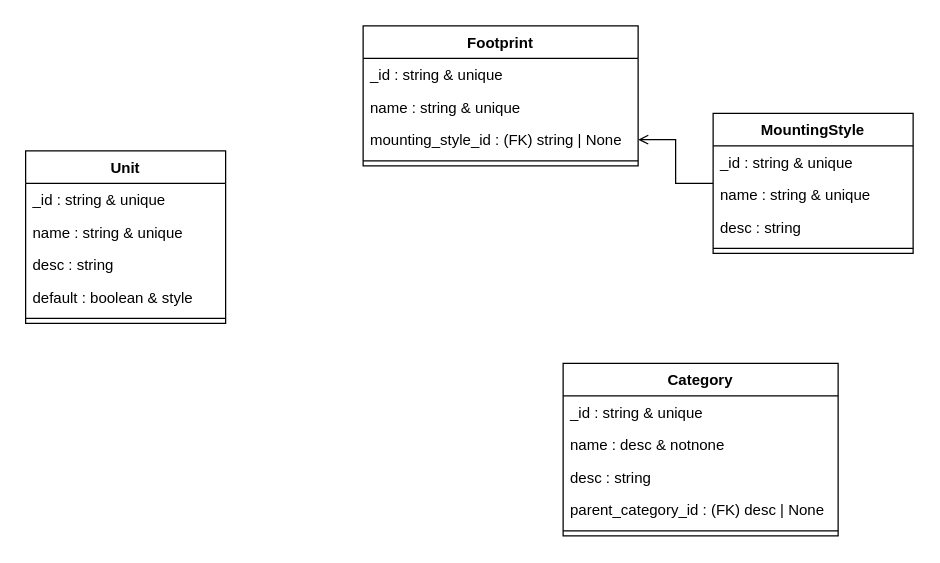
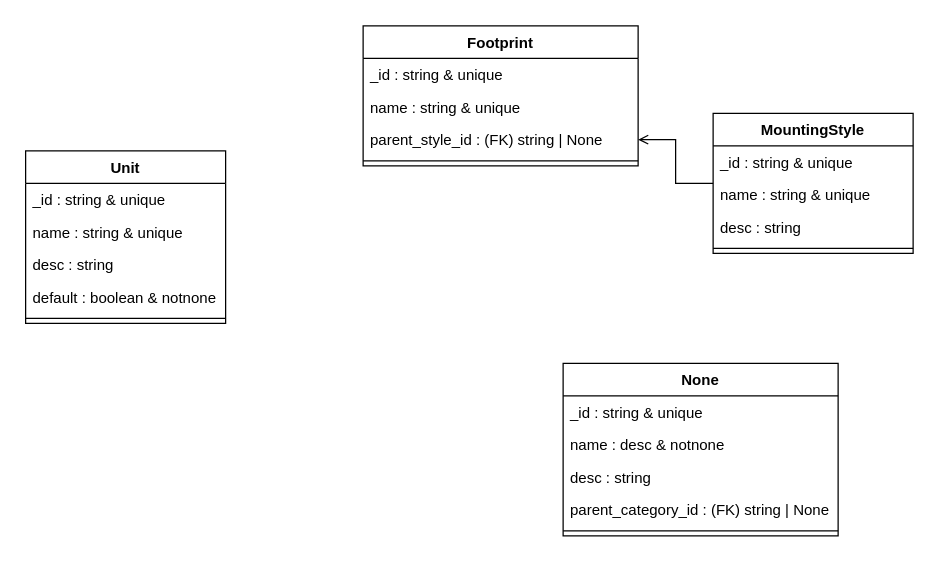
(508, 140) -> (502, 140)
(122, 298) -> (132, 298)
(700, 380) -> (700, 380)
(710, 510) -> (716, 510)
